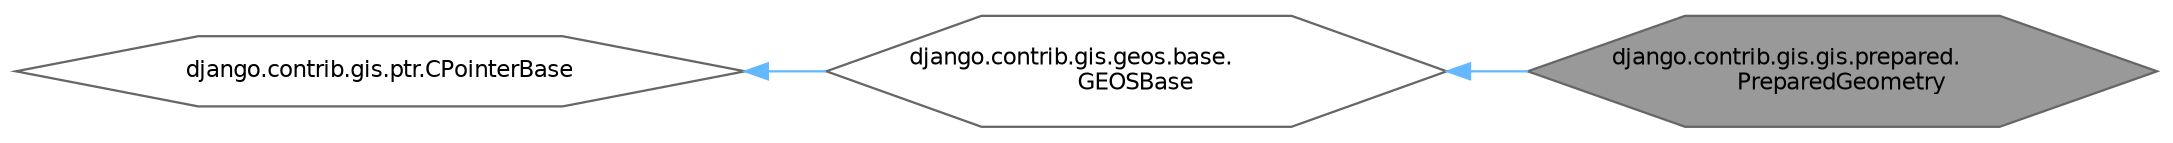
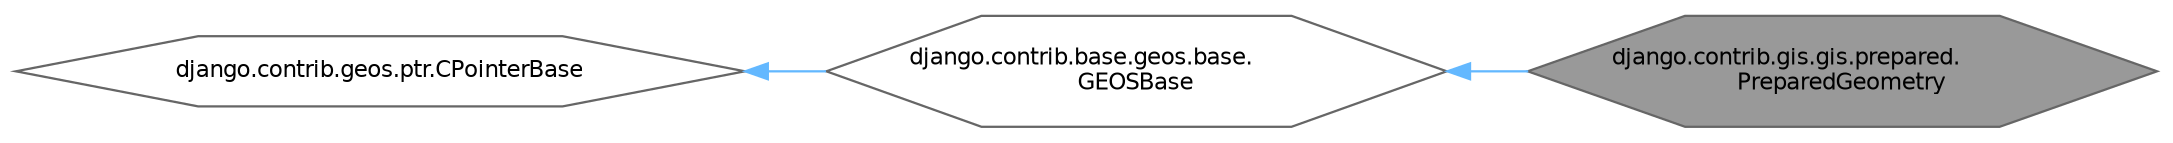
(380, 71) -> (380, 71)
(1136, 71) -> (1136, 71)
